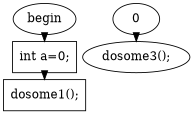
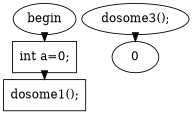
(136, 35) -> (135, 35)
